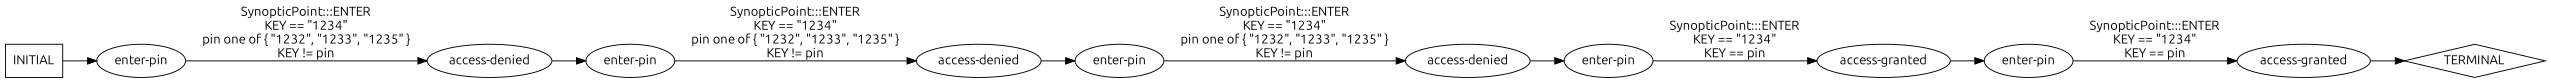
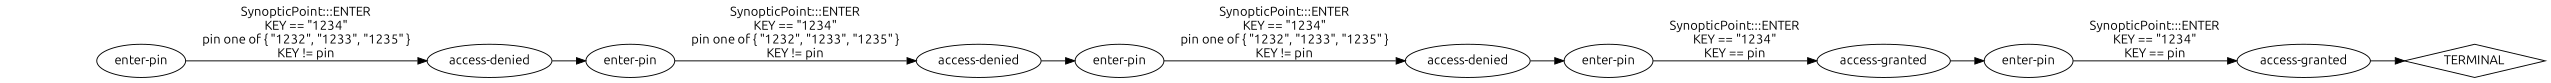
(34, 61) -> none
